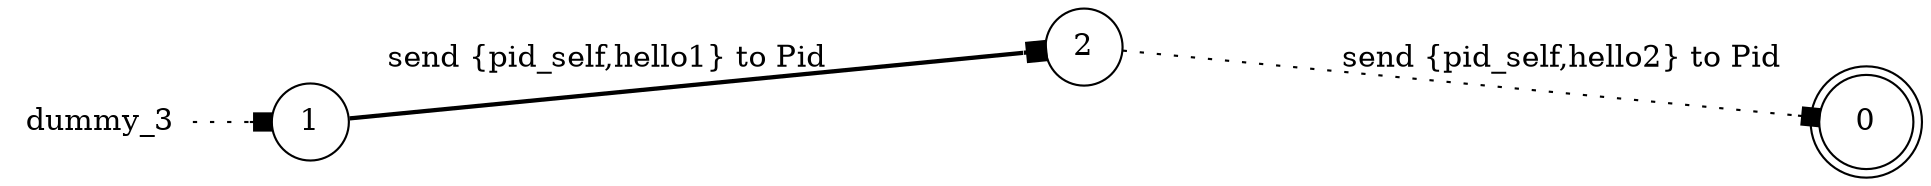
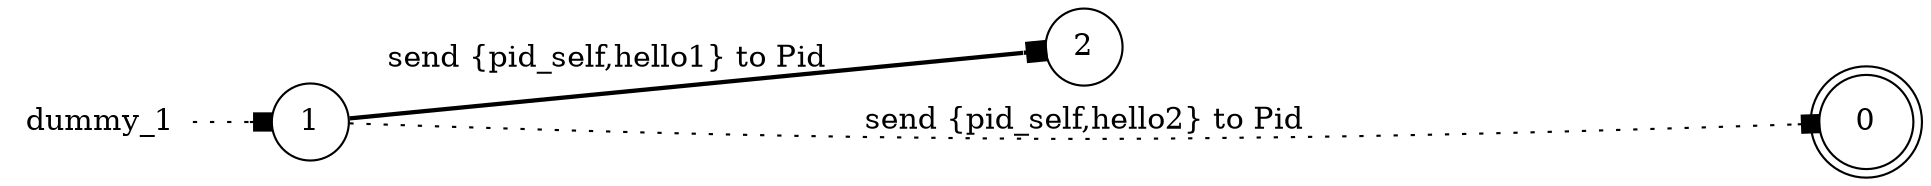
(1460, 83) -> (1073, 139)
(101, 122) -> (101, 122)
